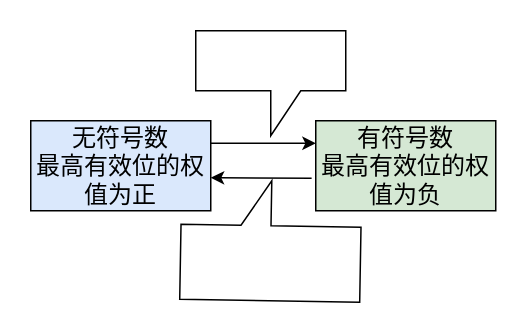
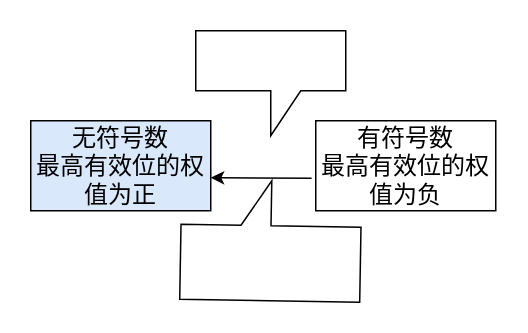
(258, 143) -> none
(406, 166) -> (406, 166)
